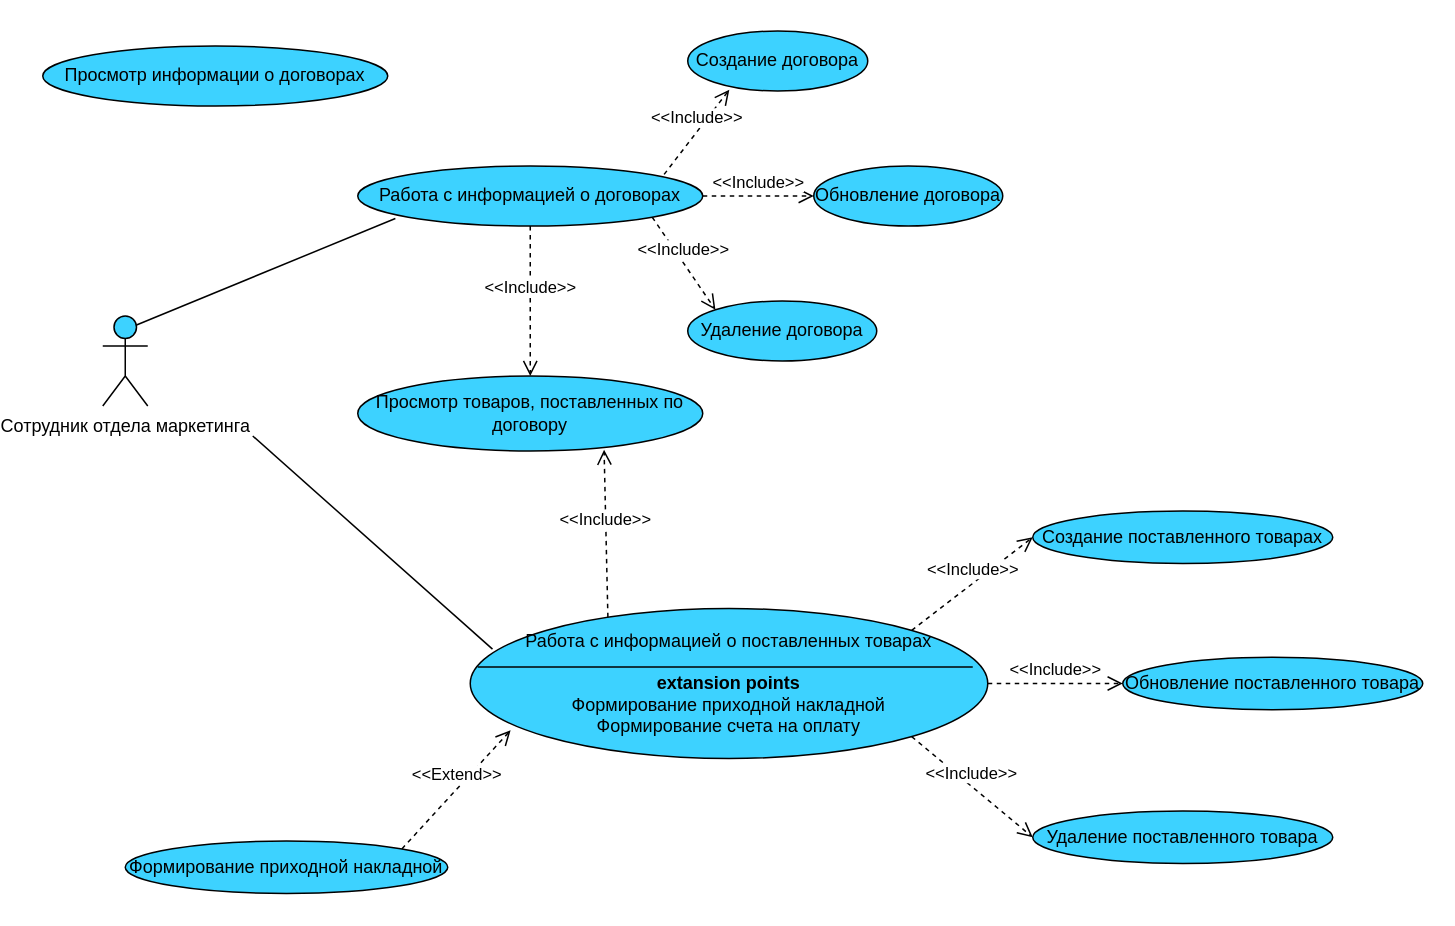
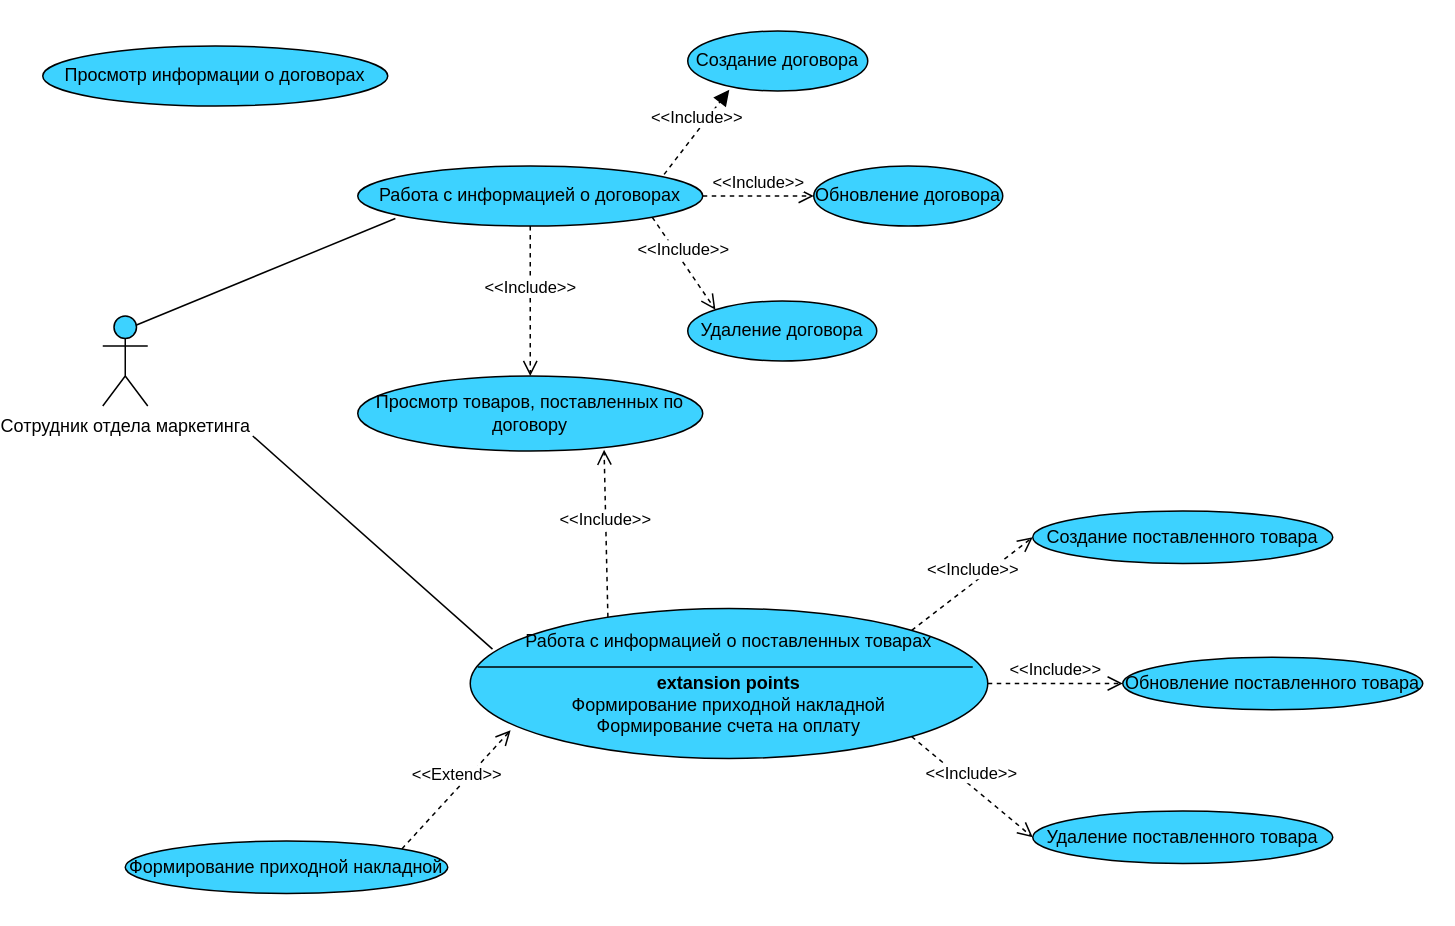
(722, 98) -> (719, 103)
(1183, 538) -> (1183, 538)
